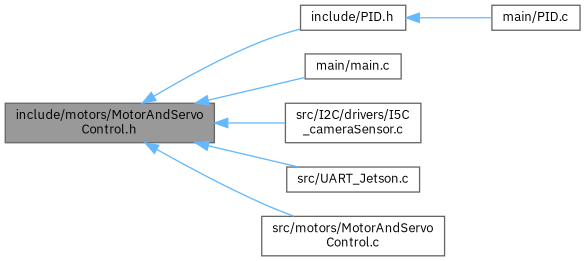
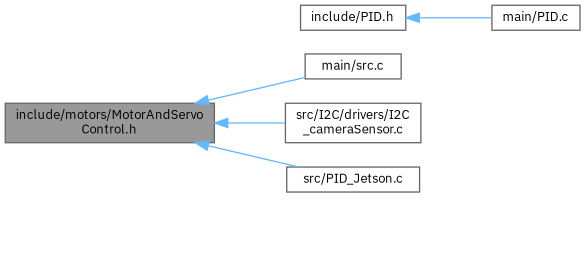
(225, 58) -> none
(353, 66) -> (353, 66)
(353, 123) -> (353, 123)
(353, 180) -> (353, 180)
(353, 236) -> none
